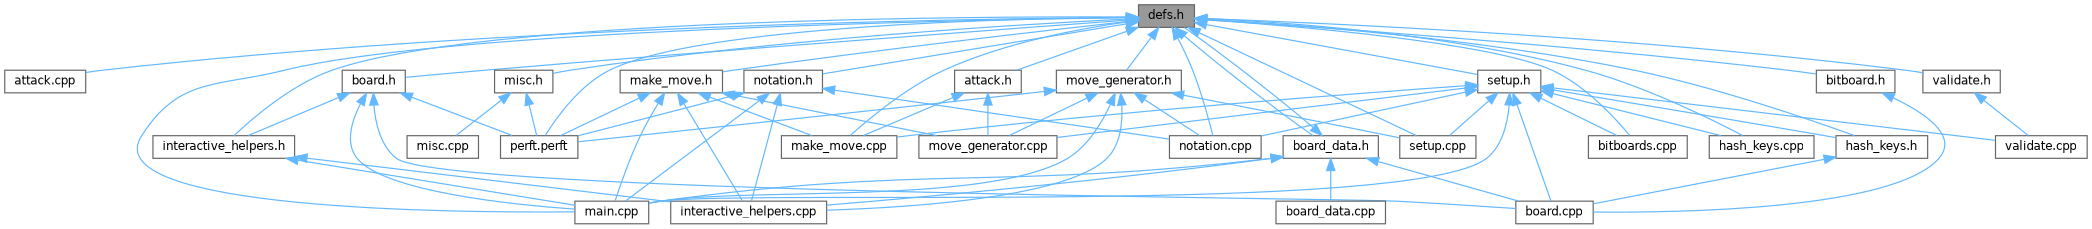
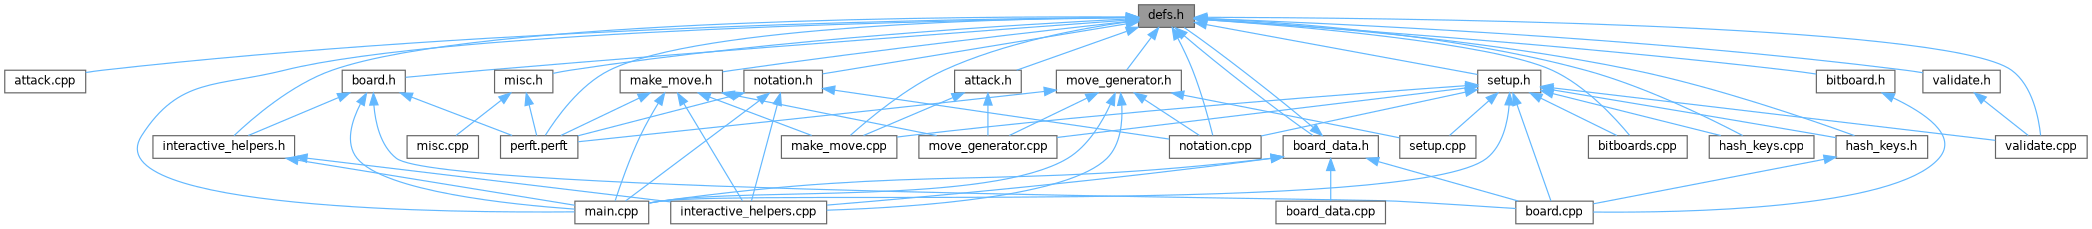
(1308, 84) -> (1648, 26)
